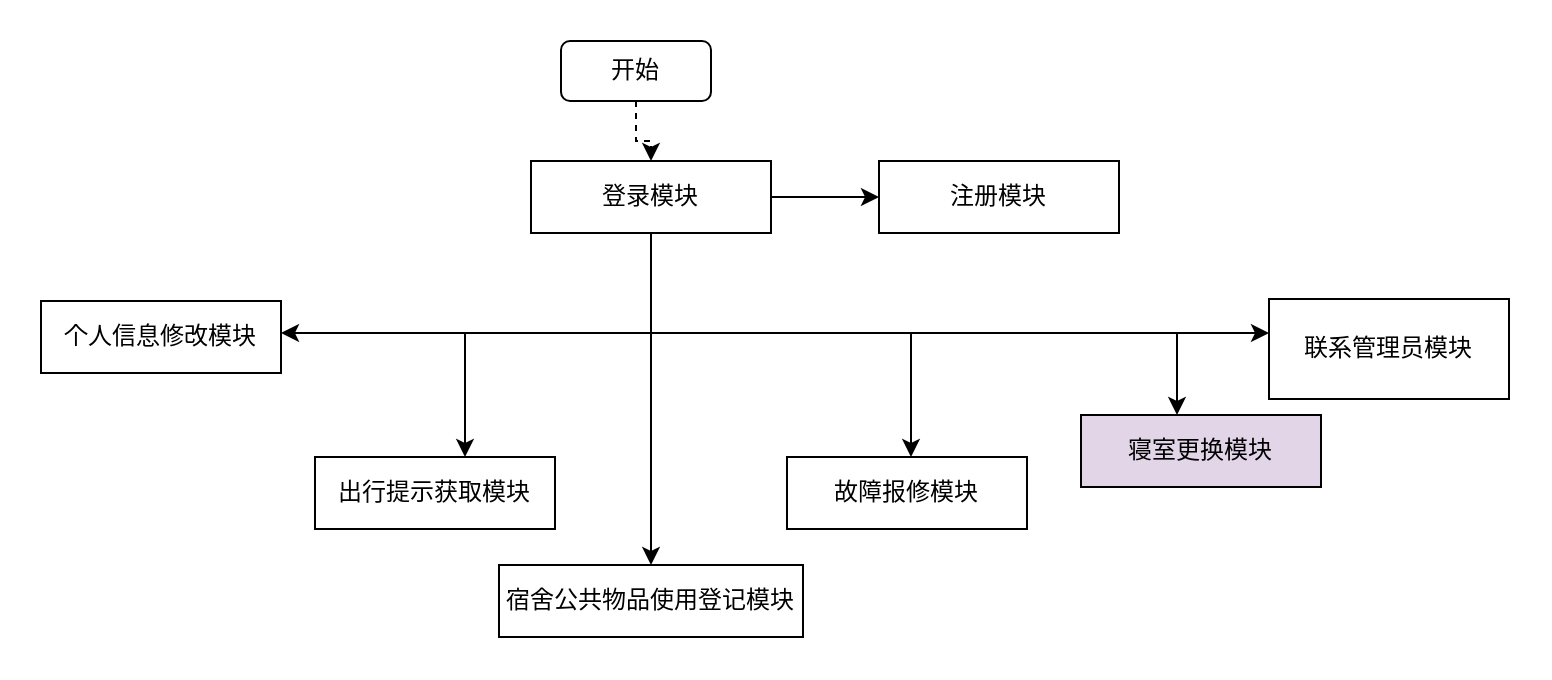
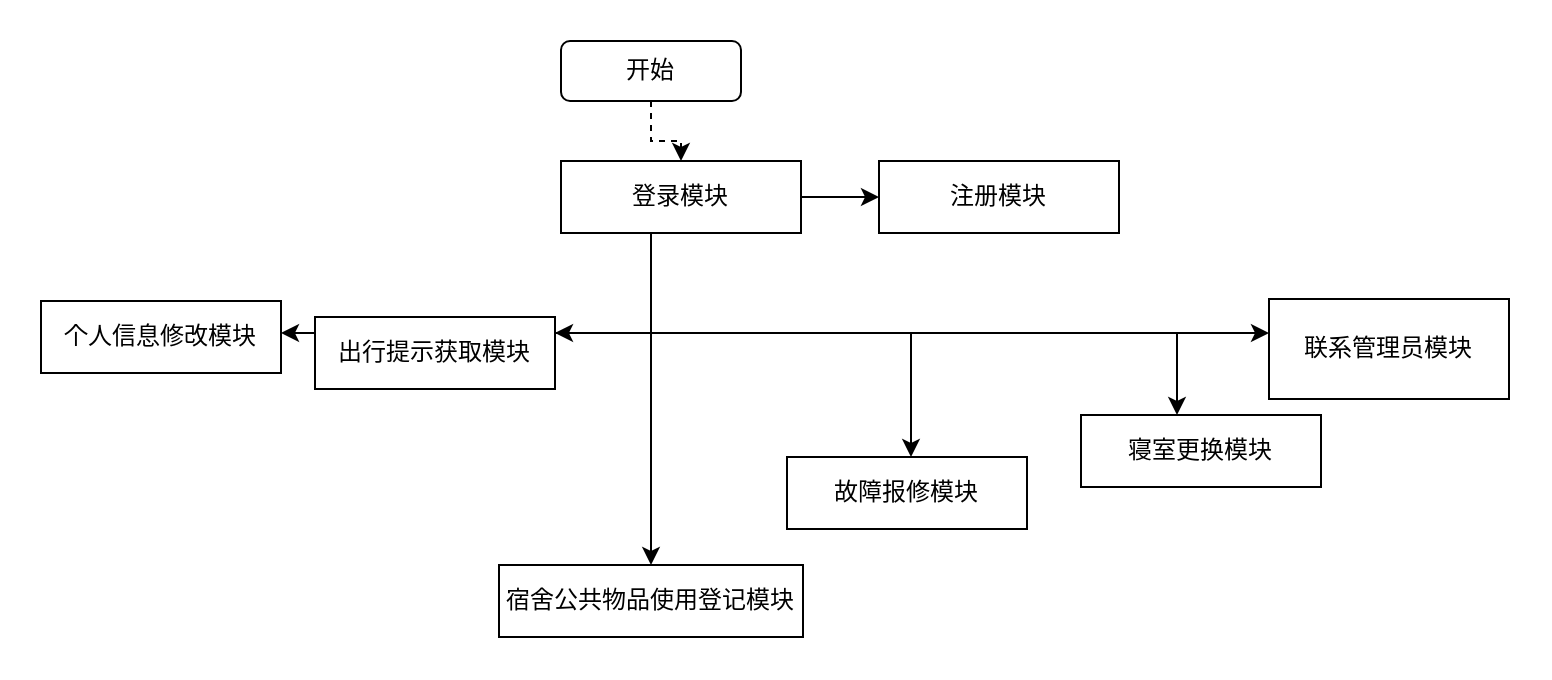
(636, 71) -> (651, 71)
(651, 197) -> (681, 197)
(1201, 451) -> (1201, 451)
(435, 493) -> (435, 353)
